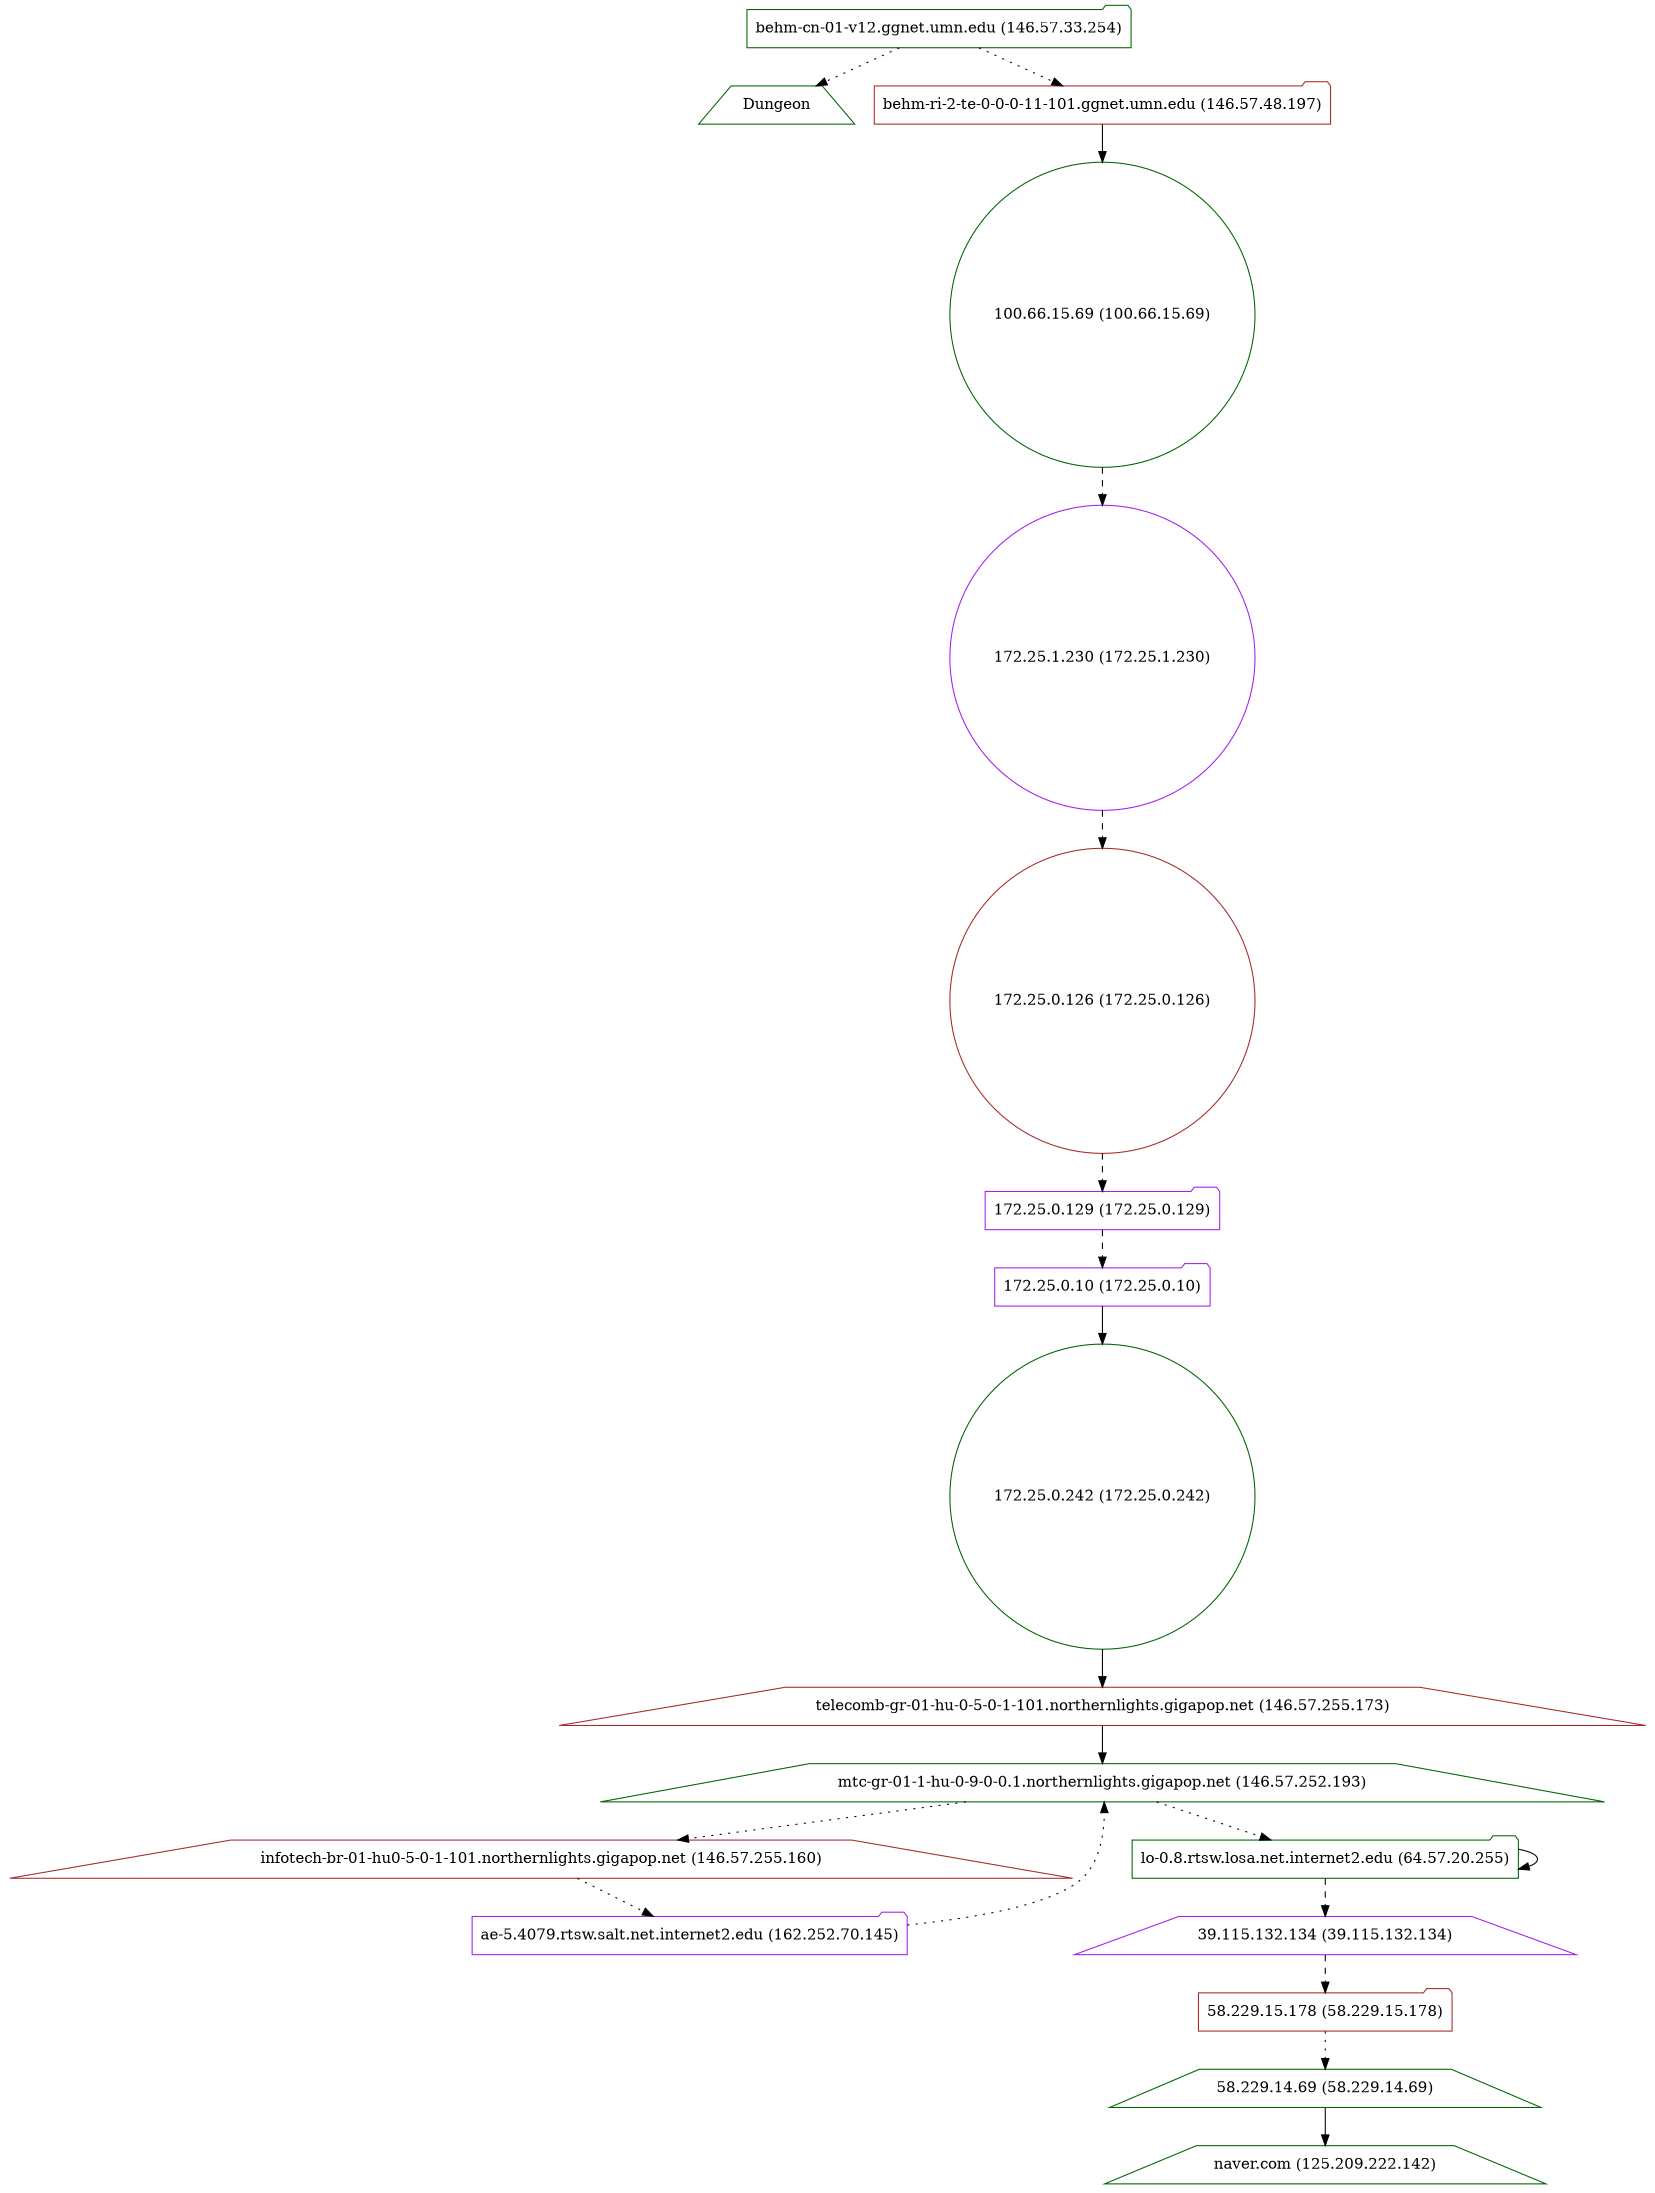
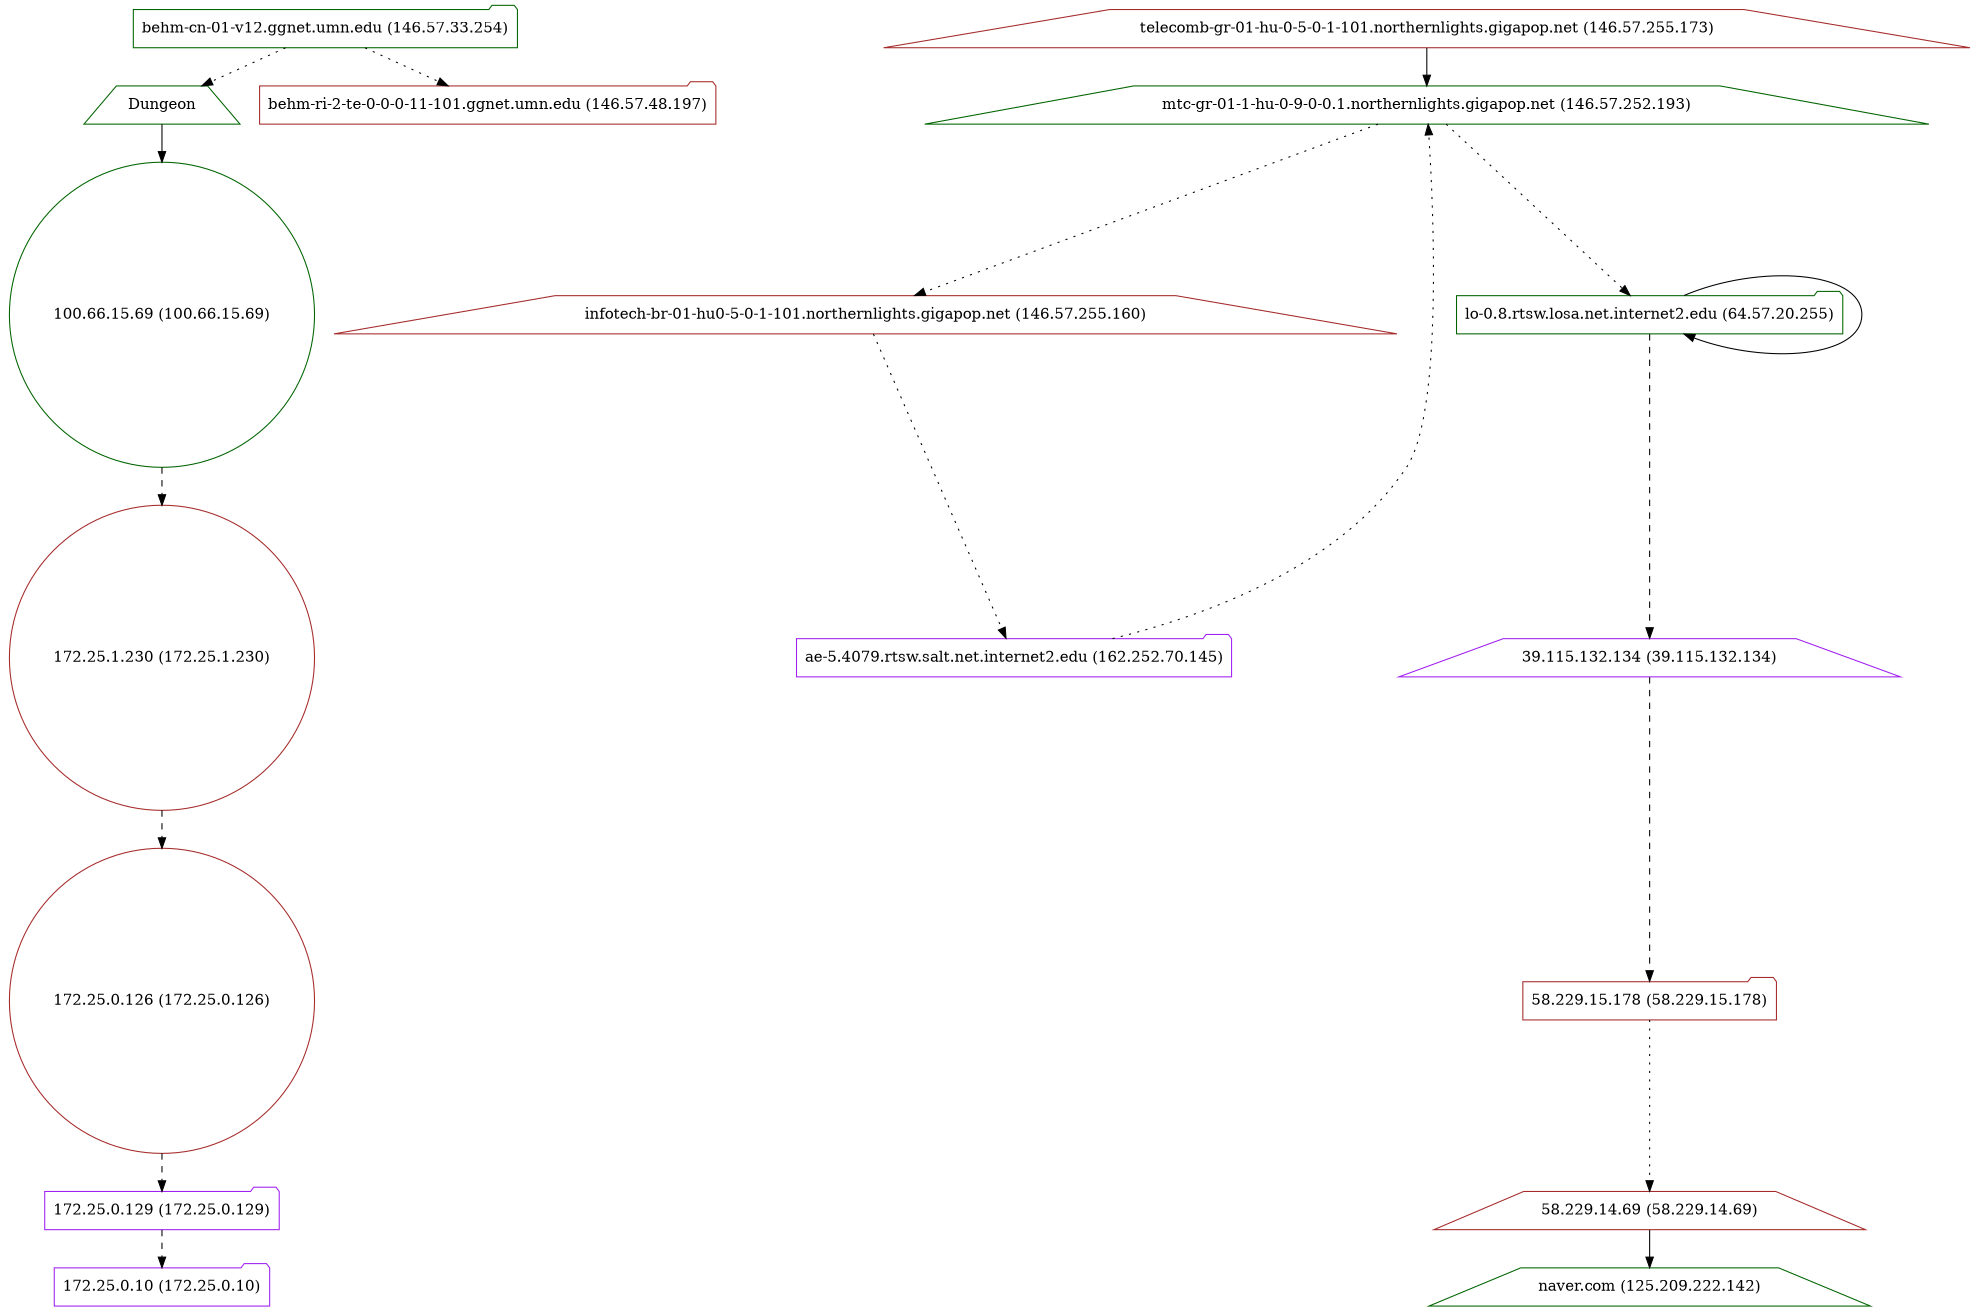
(1102, 138) -> (162, 138)
(1102, 658) -> (162, 658)
(1102, 1497) -> none
(1325, 2088) -> (1650, 1211)
